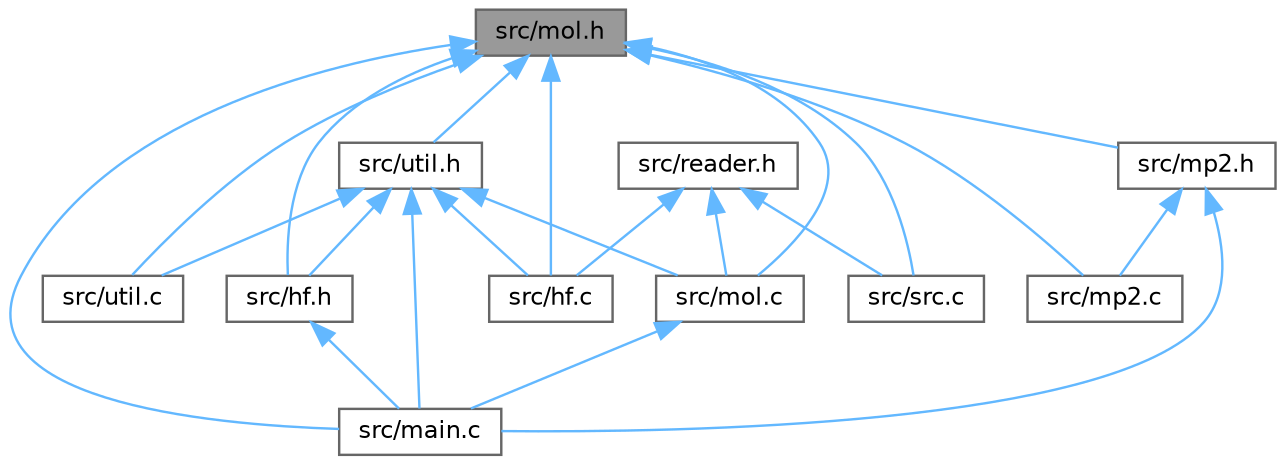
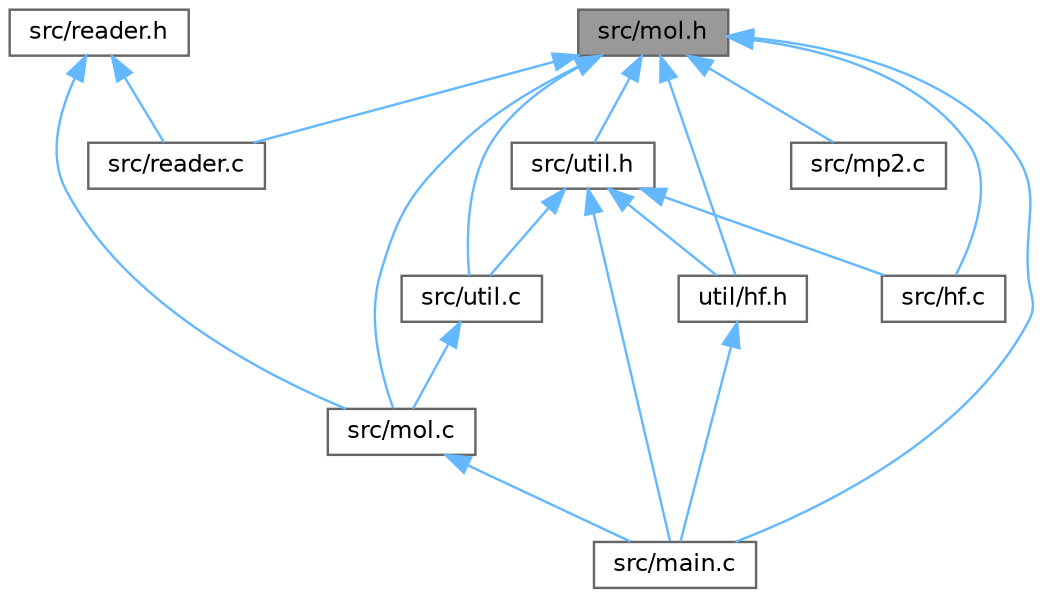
(1197, 166) -> none
(625, 236) -> none
(581, 237) -> (431, 376)
(290, 299) -> (743, 299)
(916, 299) -> (177, 166)
